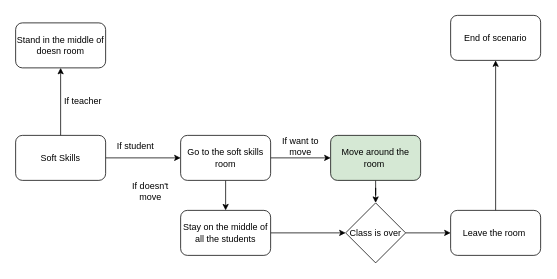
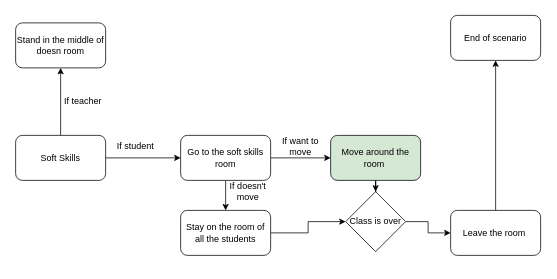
(150, 192) -> (248, 192)
(225, 233) -> (225, 233)
(375, 233) -> (375, 222)
